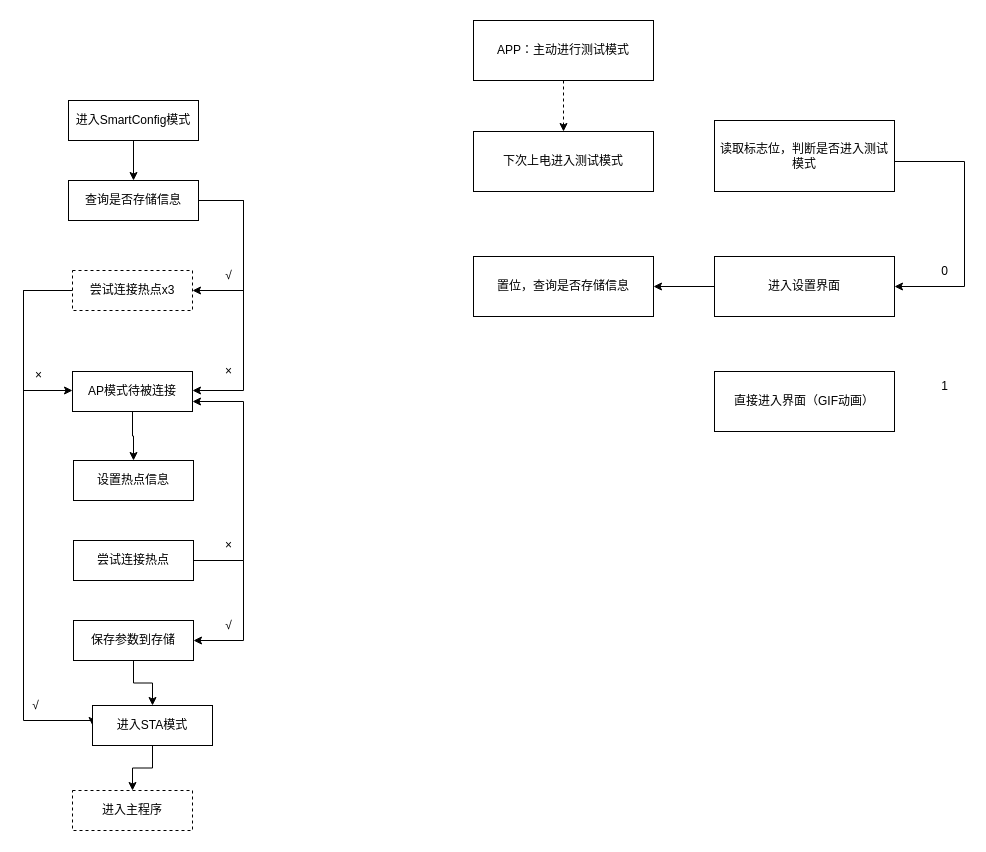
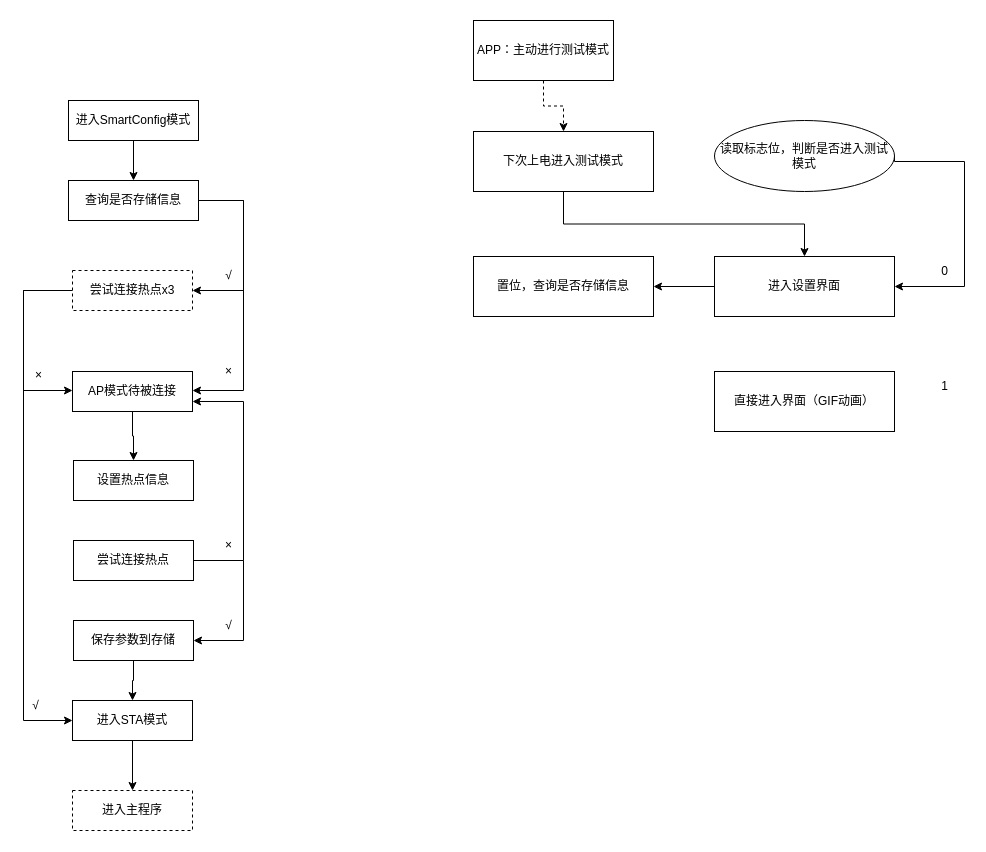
(564, 51) -> (544, 51)
(805, 156) -> (805, 156)
none -> (681, 224)
(153, 726) -> (133, 721)
